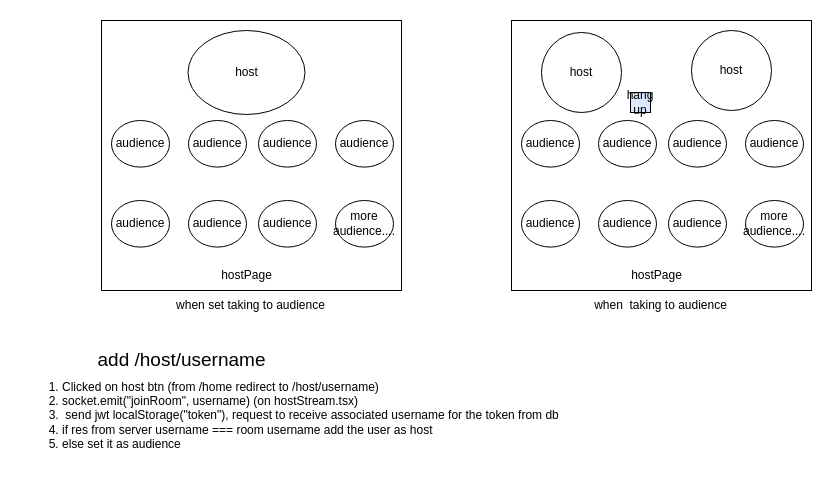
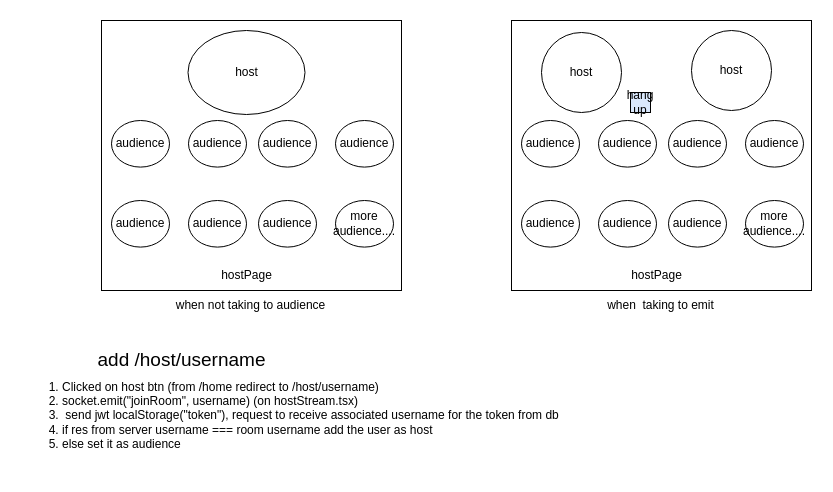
(251, 306) -> (251, 306)
(661, 306) -> (661, 306)
